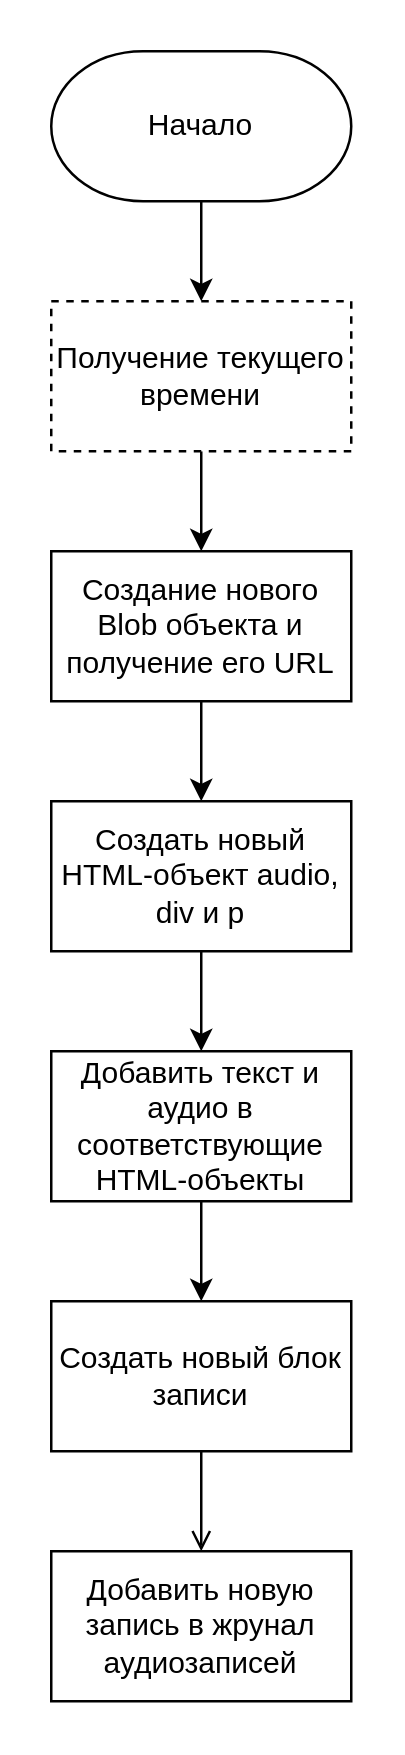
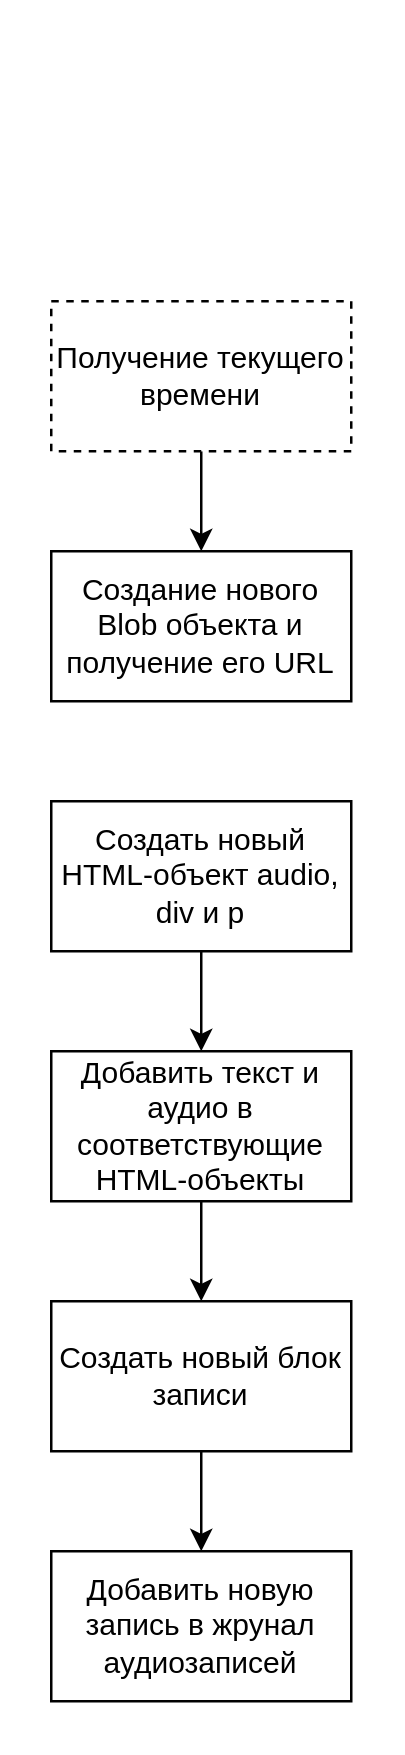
(201, 126) -> none
(201, 243) -> none
(201, 743) -> none
(201, 1537) -> (201, 1533)
